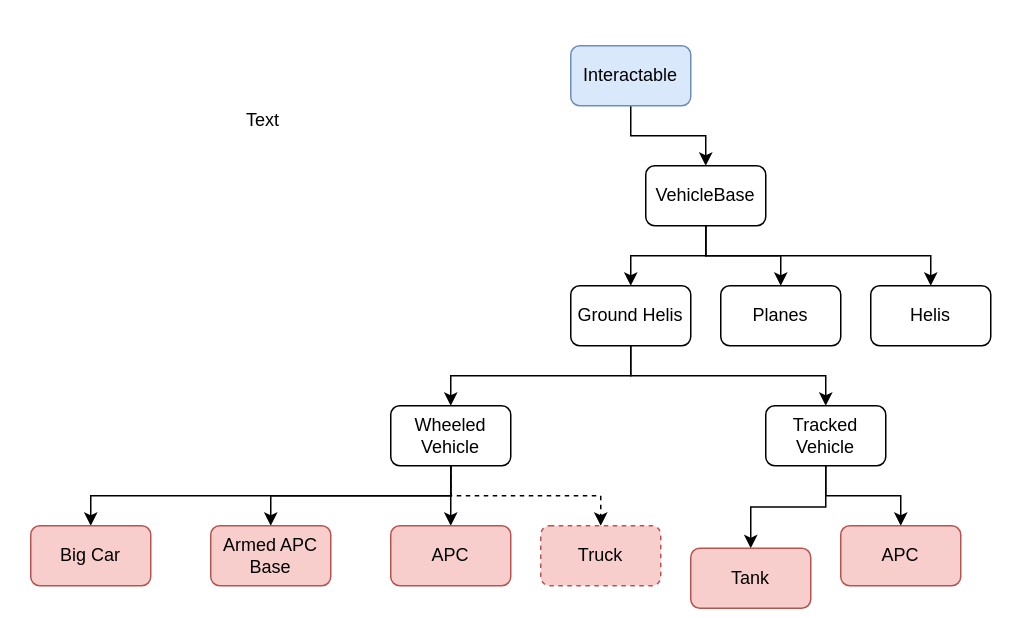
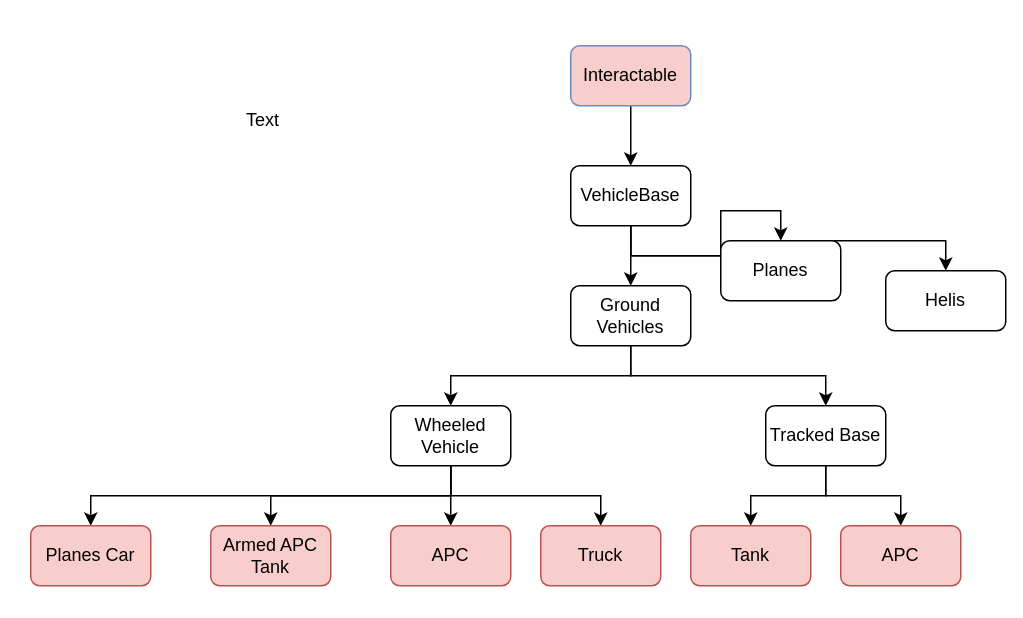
(631, 76) -> (631, 76)
(706, 196) -> (631, 196)
(631, 316) -> (631, 316)
(781, 316) -> (781, 271)
(931, 316) -> (946, 301)
(826, 436) -> (826, 436)
(536, 496) -> (536, 496)
(91, 556) -> (91, 556)
(271, 556) -> (271, 556)
(601, 556) -> (601, 556)
(751, 578) -> (751, 556)
